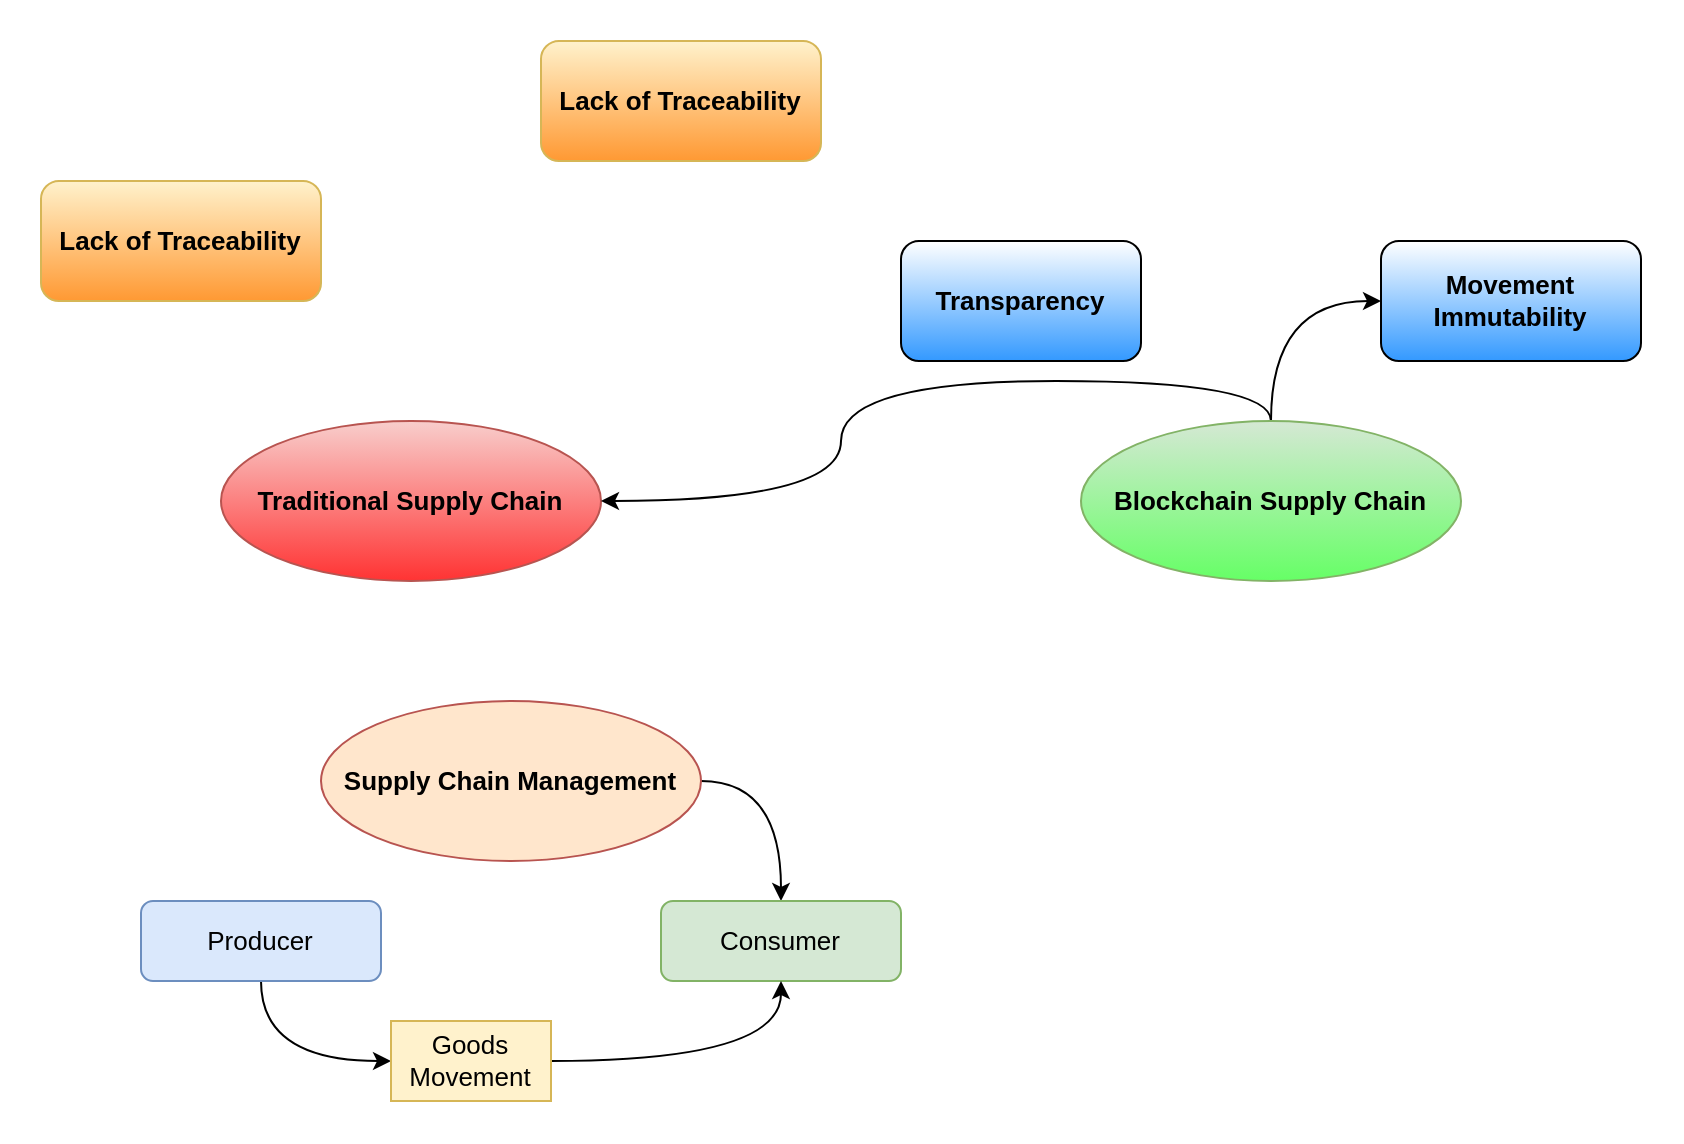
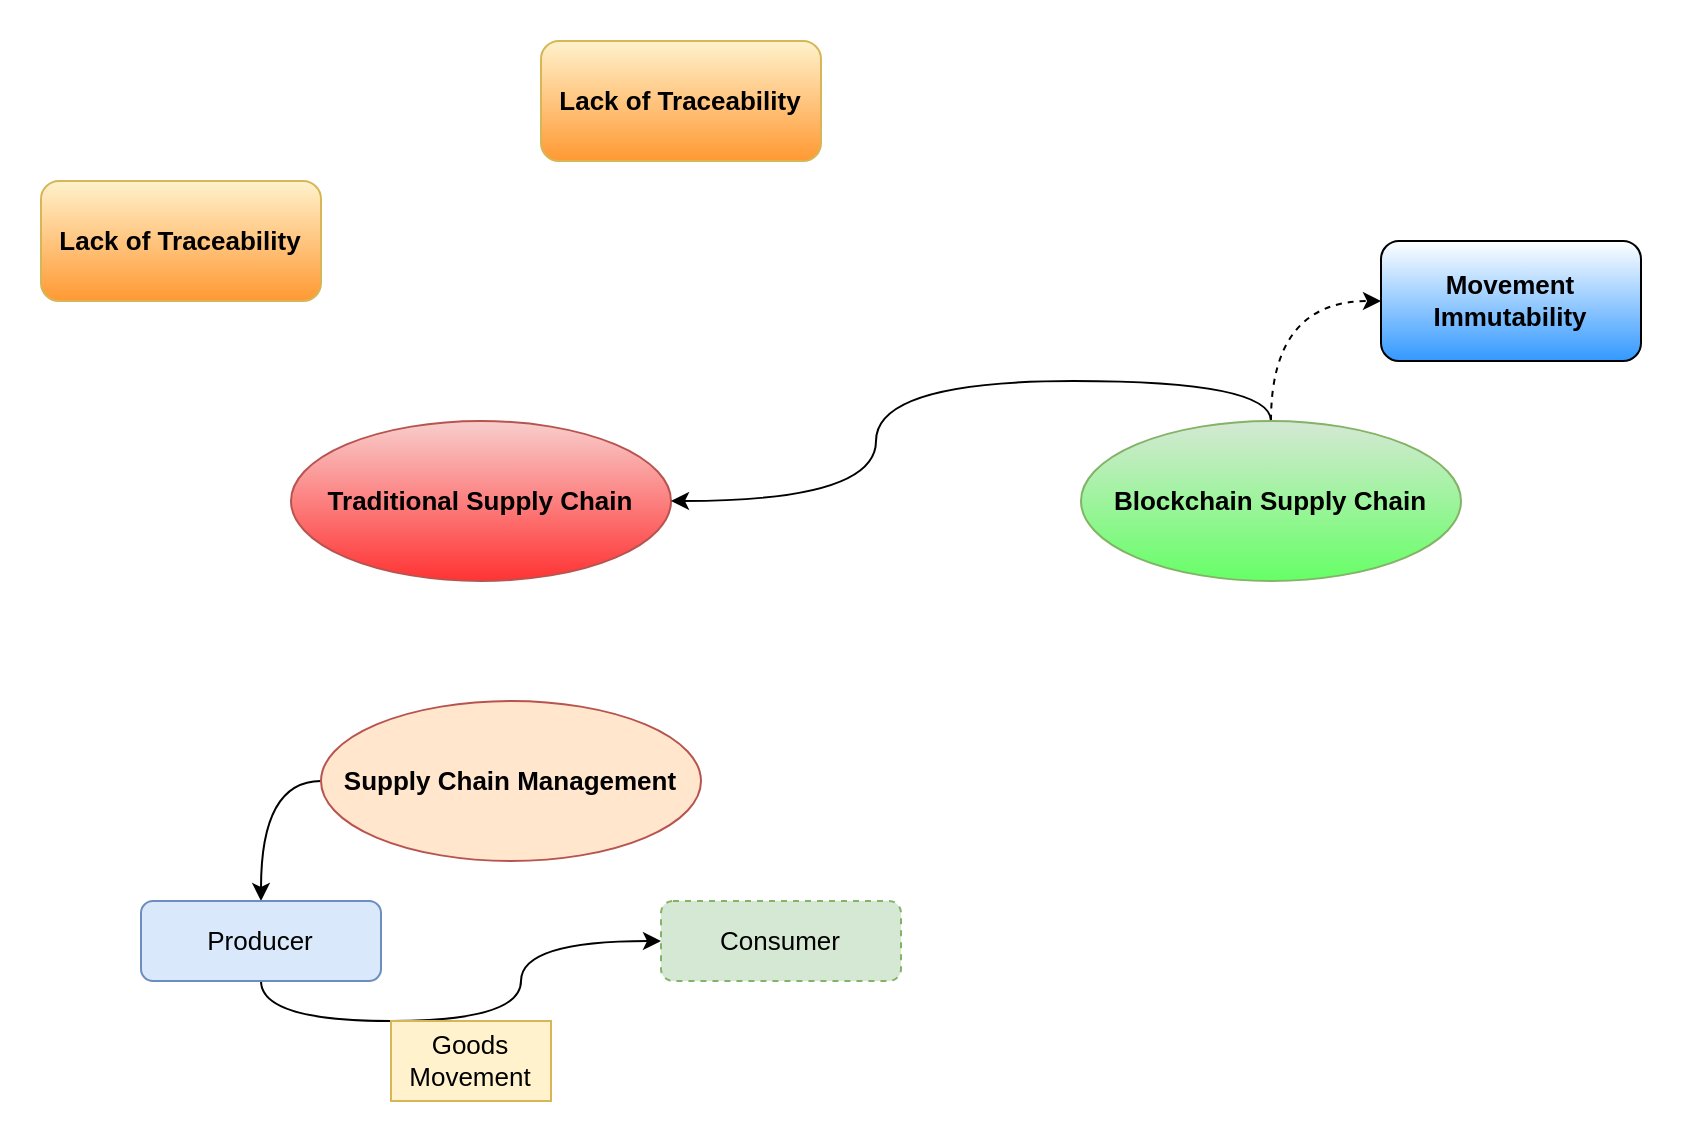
(1021, 301) -> none
(1295, 332) -> (1295, 332)
(411, 501) -> (481, 501)
(765, 815) -> none
none -> (270, 822)
(781, 941) -> (781, 941)
(302, 1048) -> (524, 970)
(677, 1054) -> none
